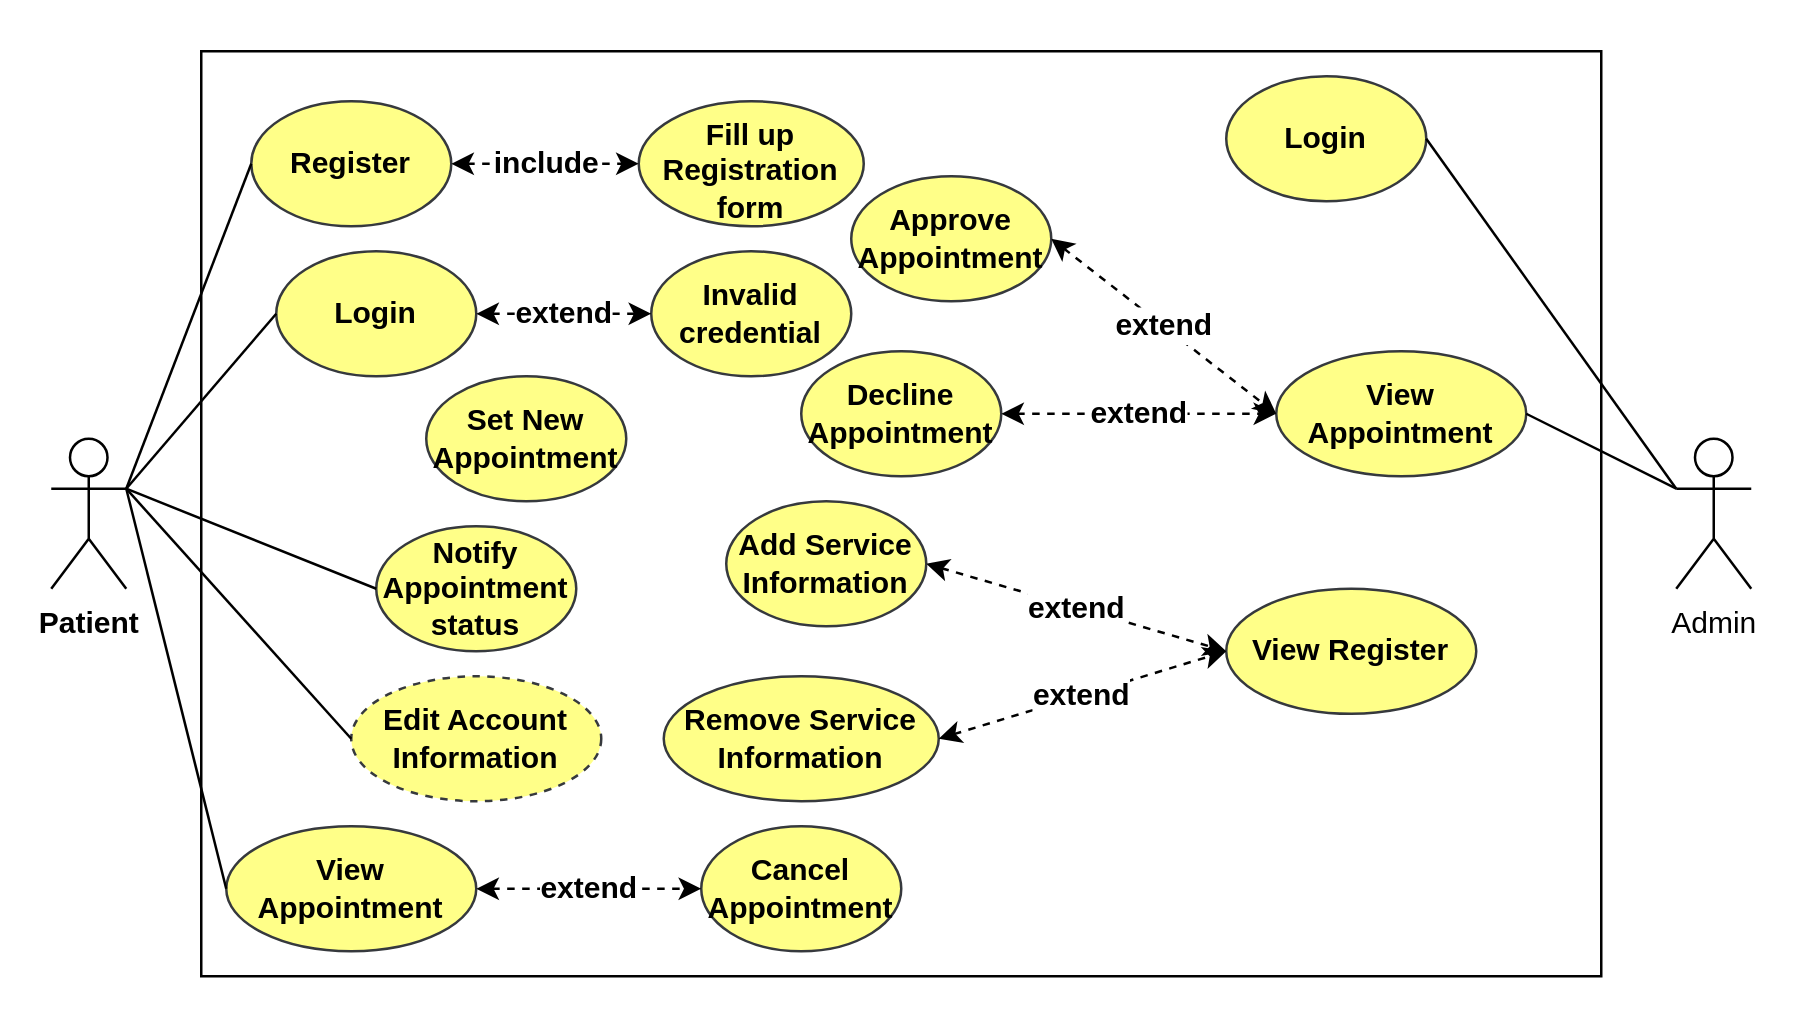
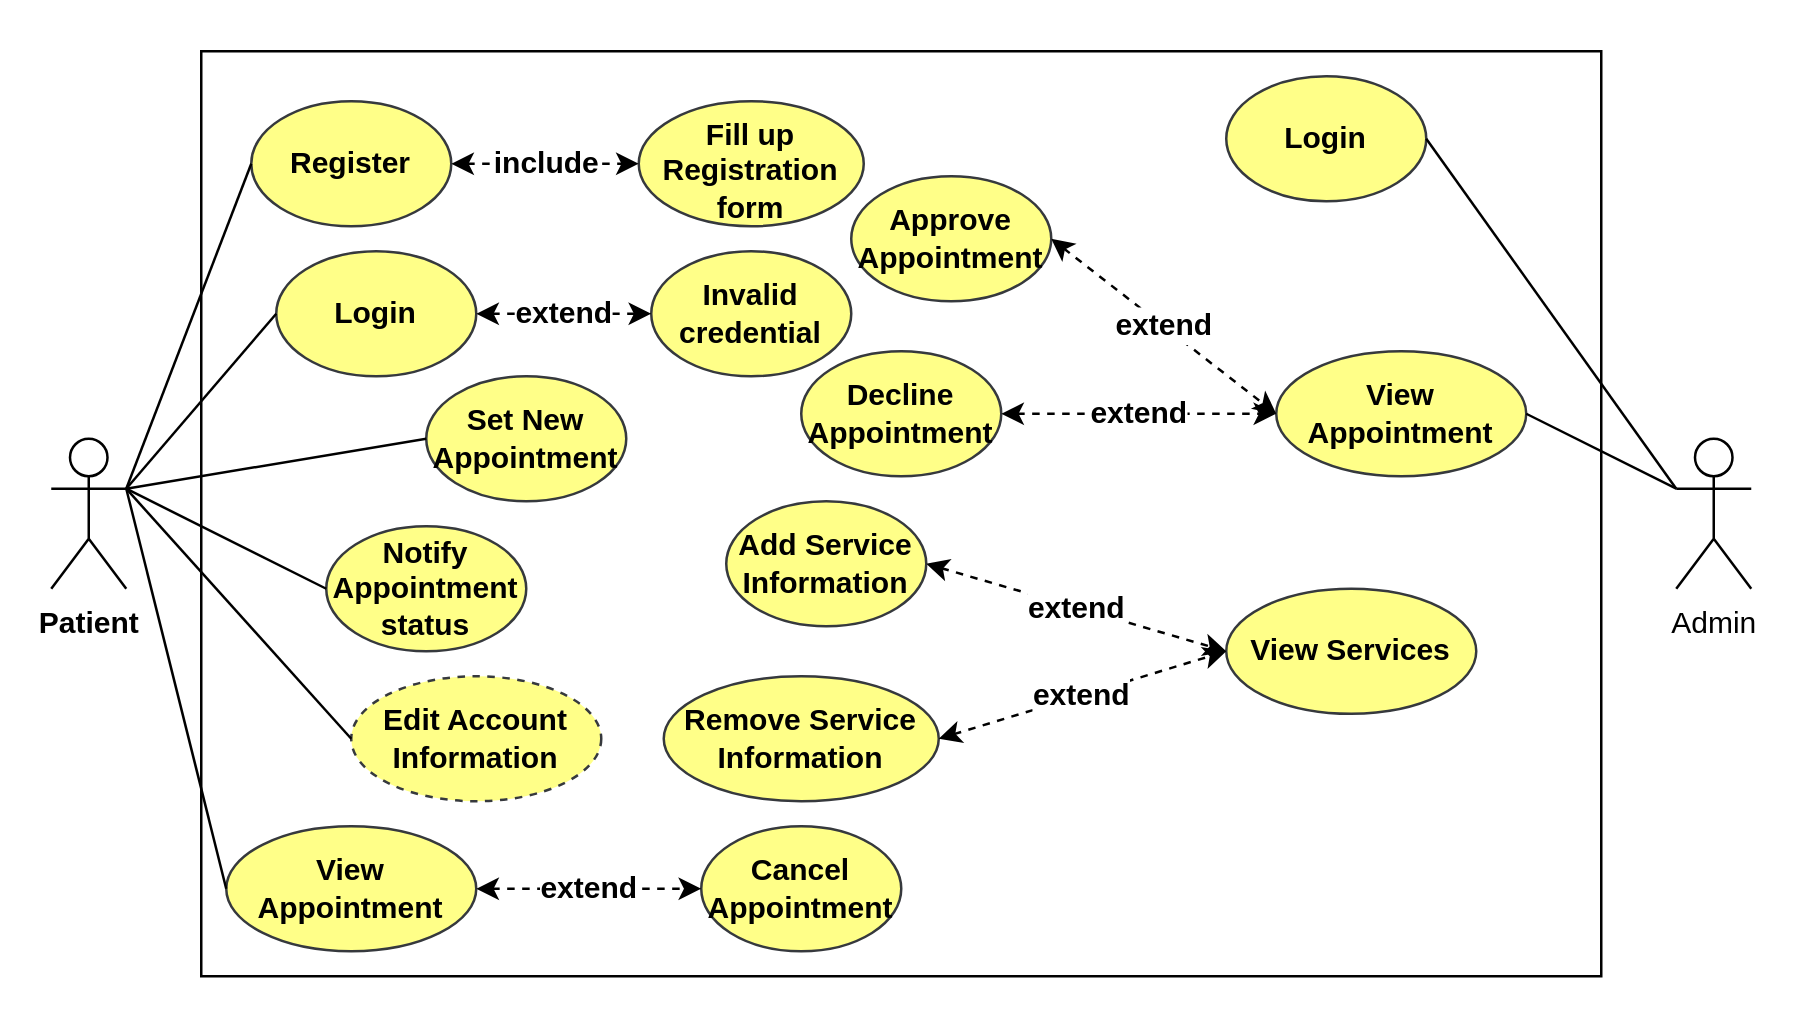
none -> (280, 463)
(476, 589) -> (426, 589)
(1351, 651) -> (1351, 651)
